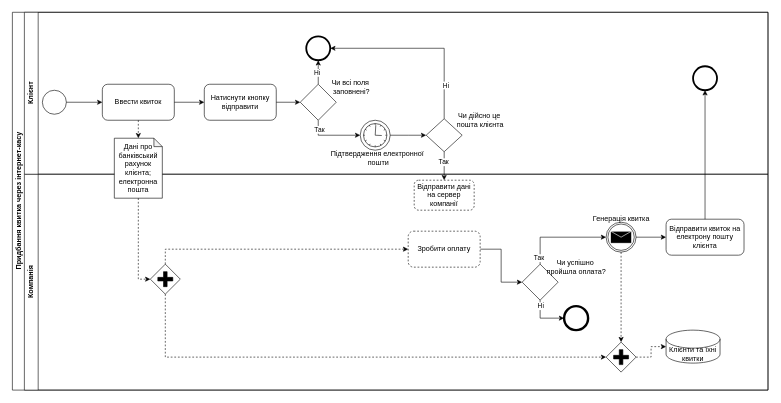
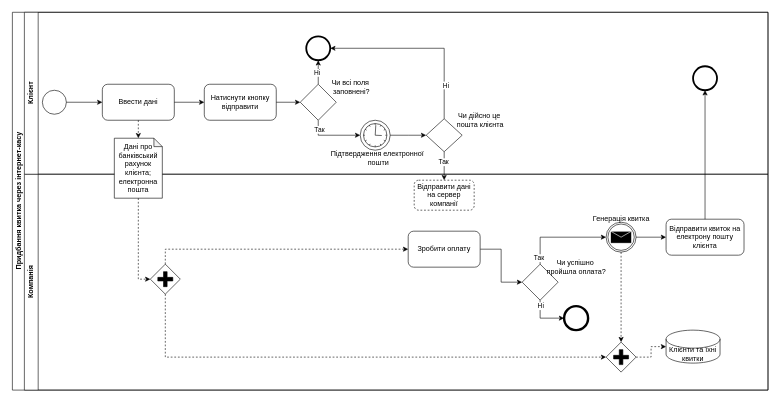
(138, 102) -> (138, 102)
(444, 249) -> (444, 249)
